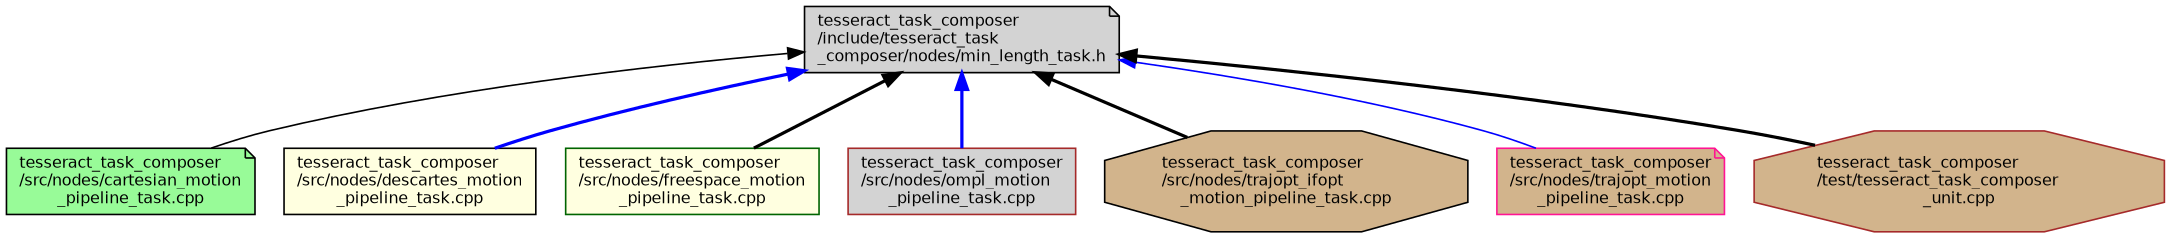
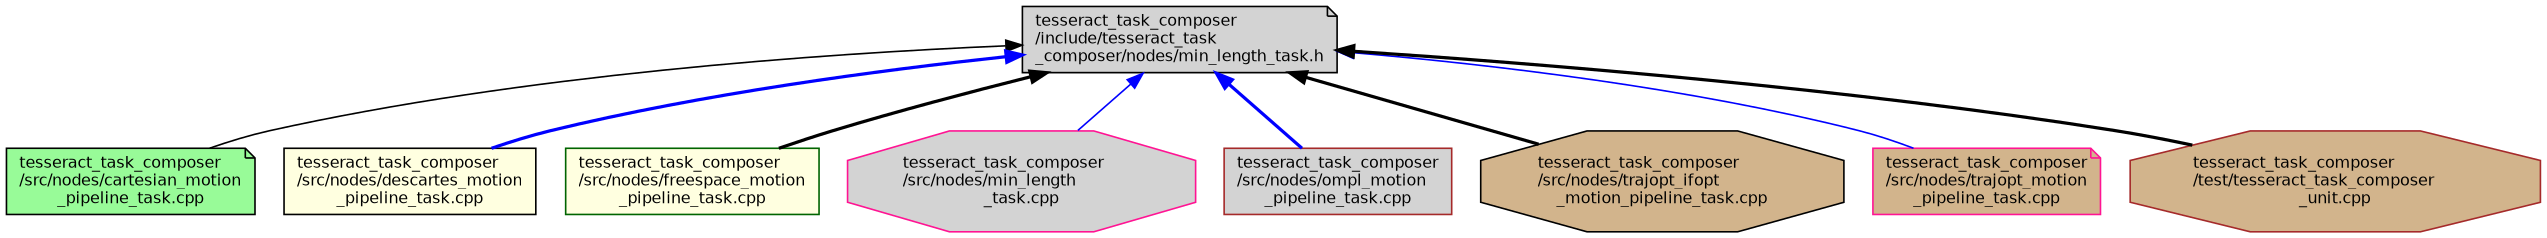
none -> (1022, 181)
